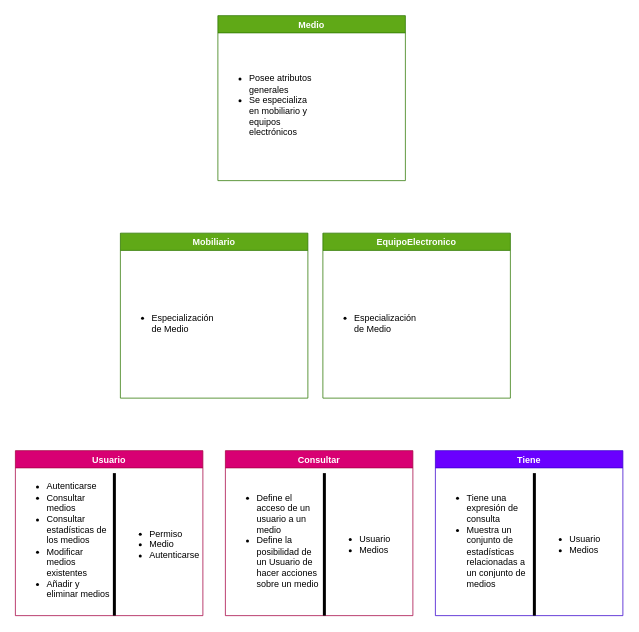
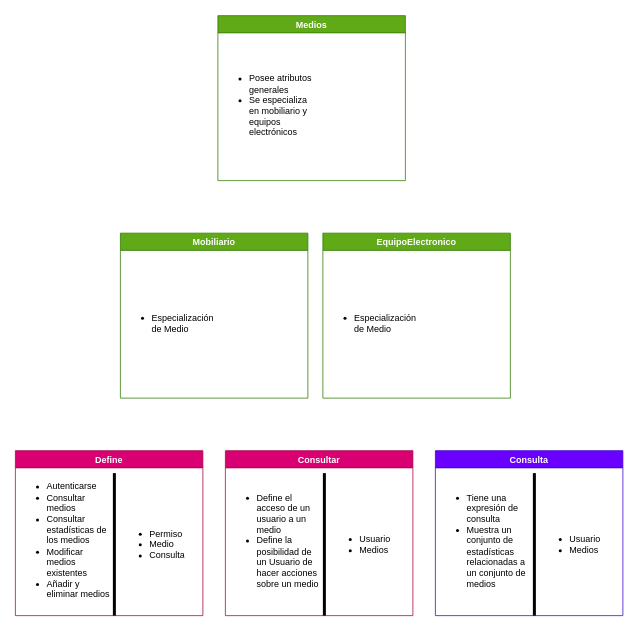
(311, 24) -> (311, 24)
(109, 459) -> (109, 459)
(529, 459) -> (529, 459)
(149, 544) -> (139, 544)
